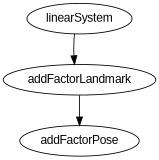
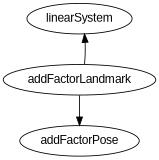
(74, 45) -> (85, 53)
